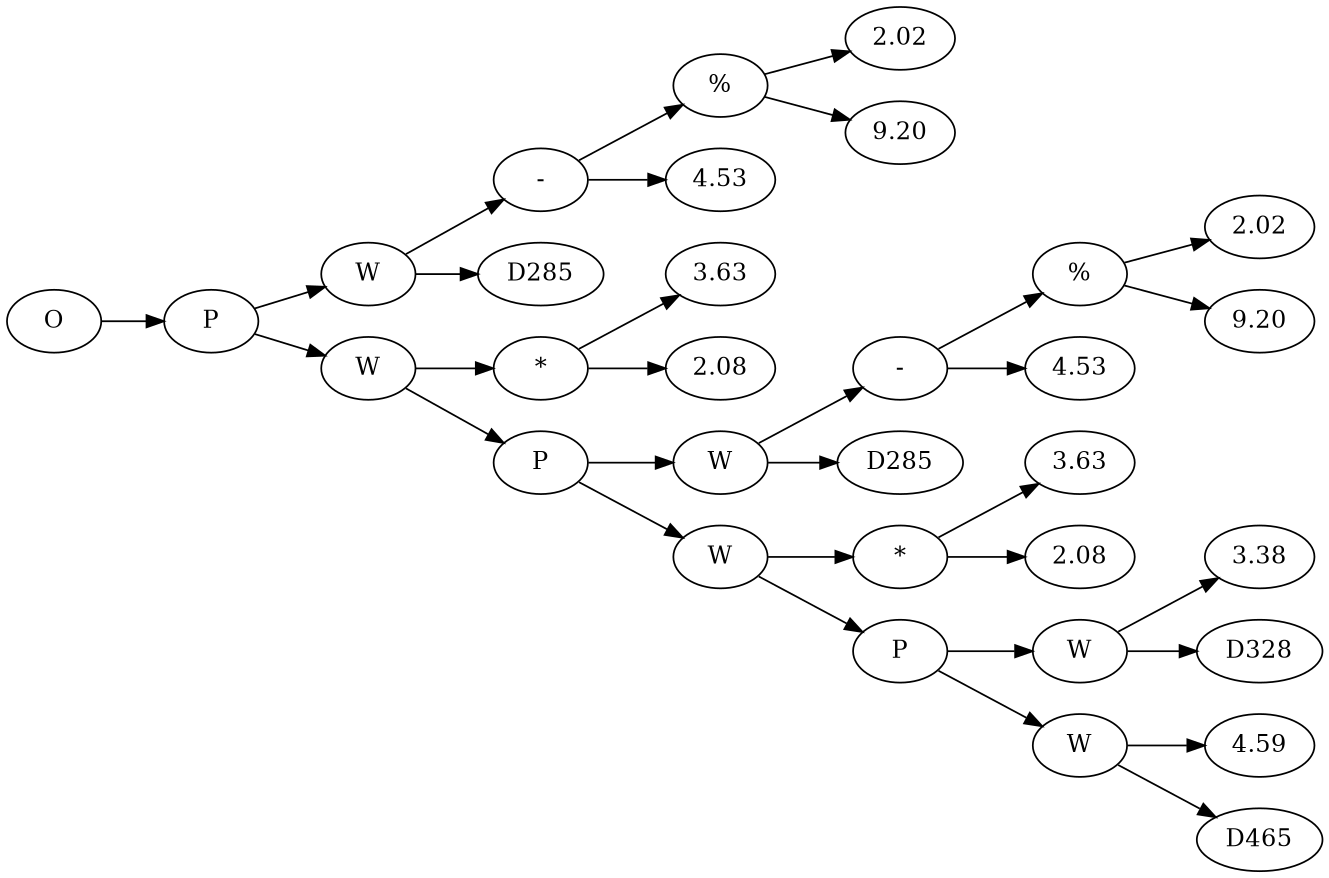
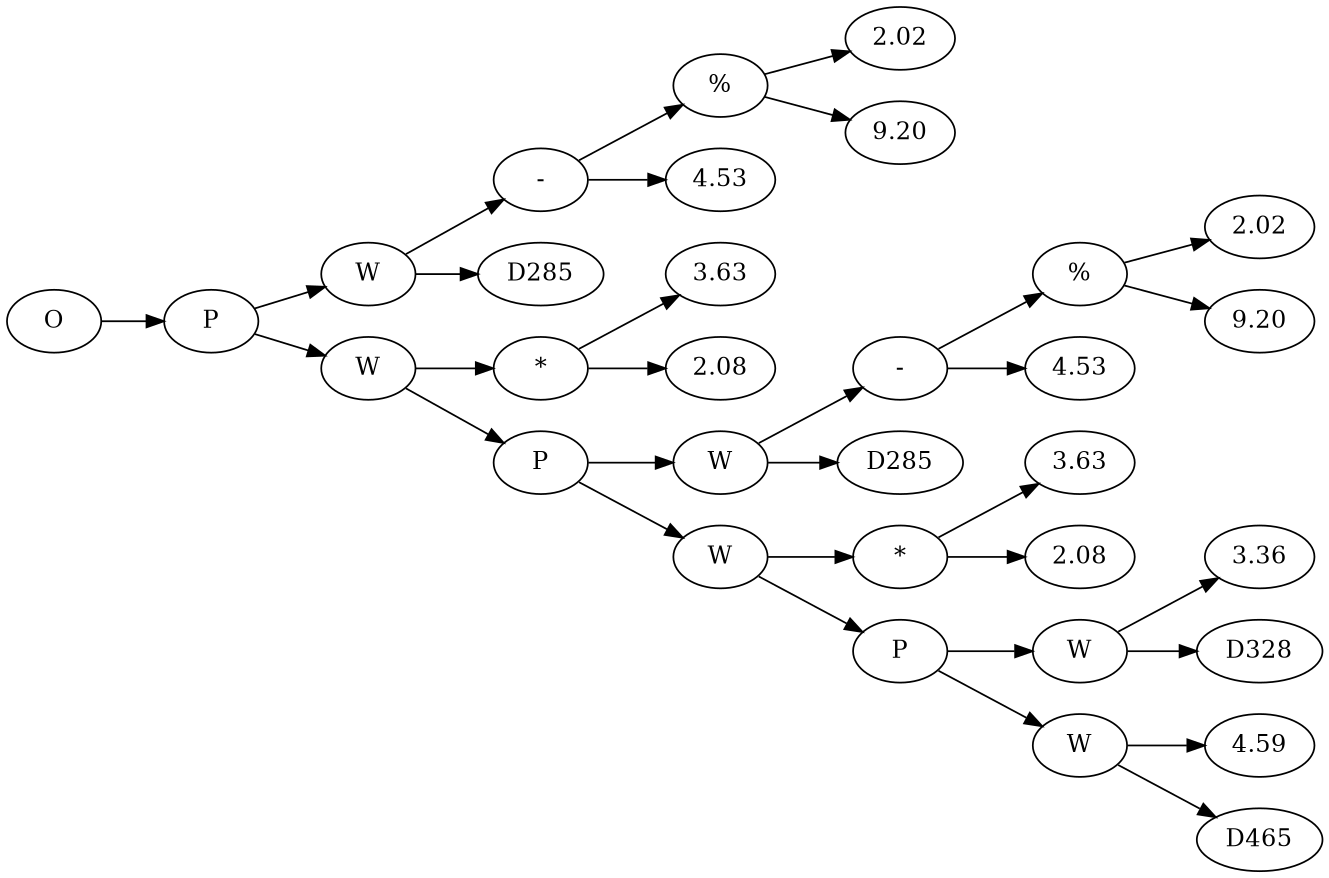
(1260, 557) -> (1260, 557)
